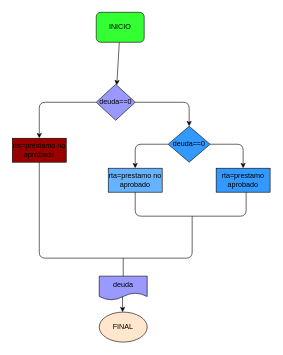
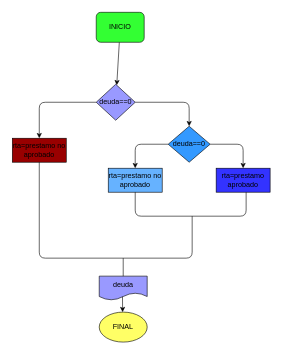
(243, 180) -> (243, 180)
(123, 327) -> (123, 327)
